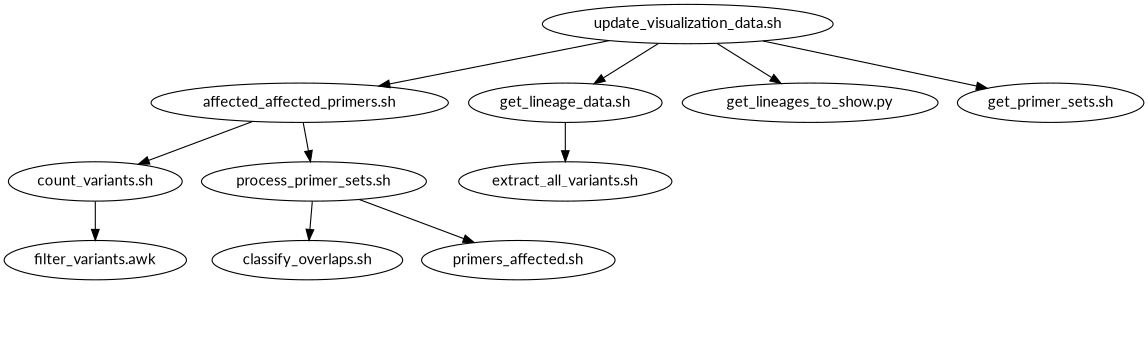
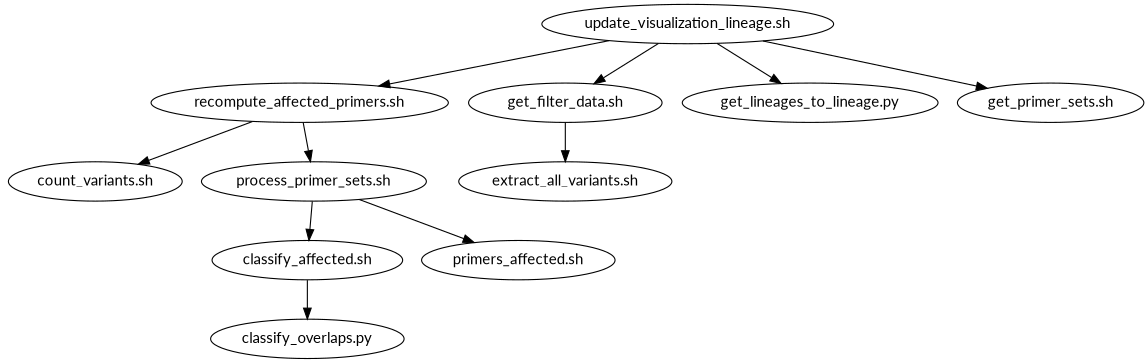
(688, 24) -> (688, 24)
(300, 103) -> (300, 103)
(565, 103) -> (565, 103)
(810, 103) -> (810, 103)
(95, 260) -> none
(307, 260) -> (307, 260)
none -> (307, 339)
